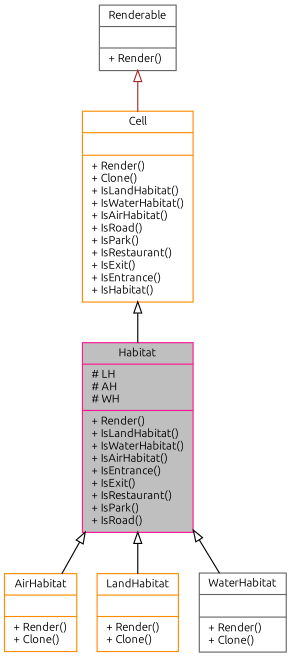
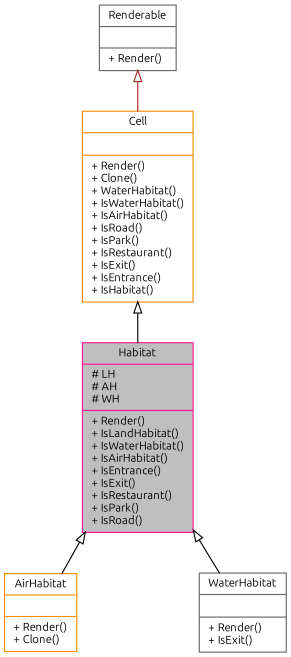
(136, 191) -> (134, 191)
(138, 613) -> none
(231, 640) -> (231, 640)
